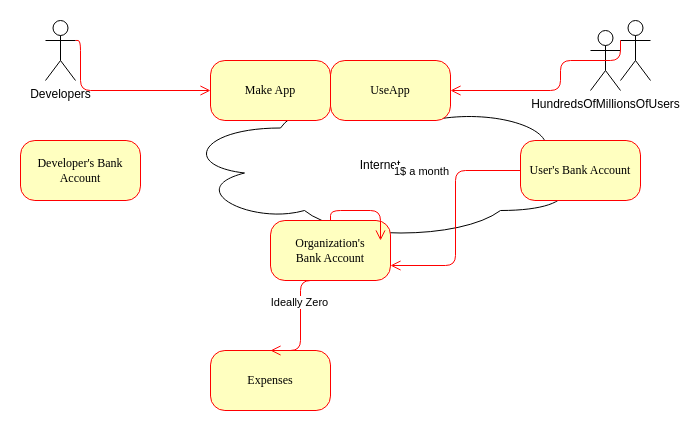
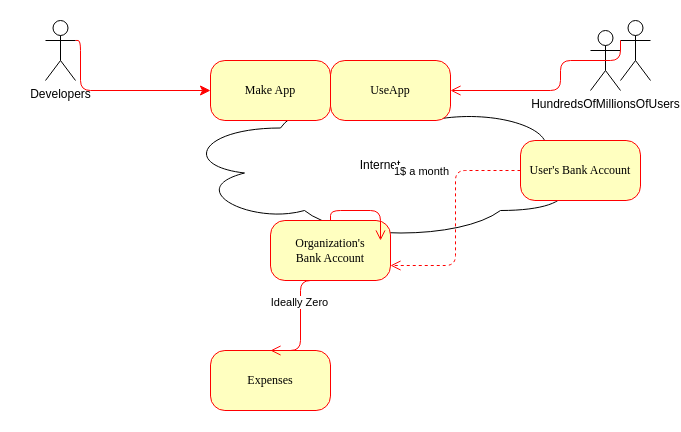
(203, 91) -> (201, 91)
(81, 171) -> none
(456, 218) -> (456, 218)
